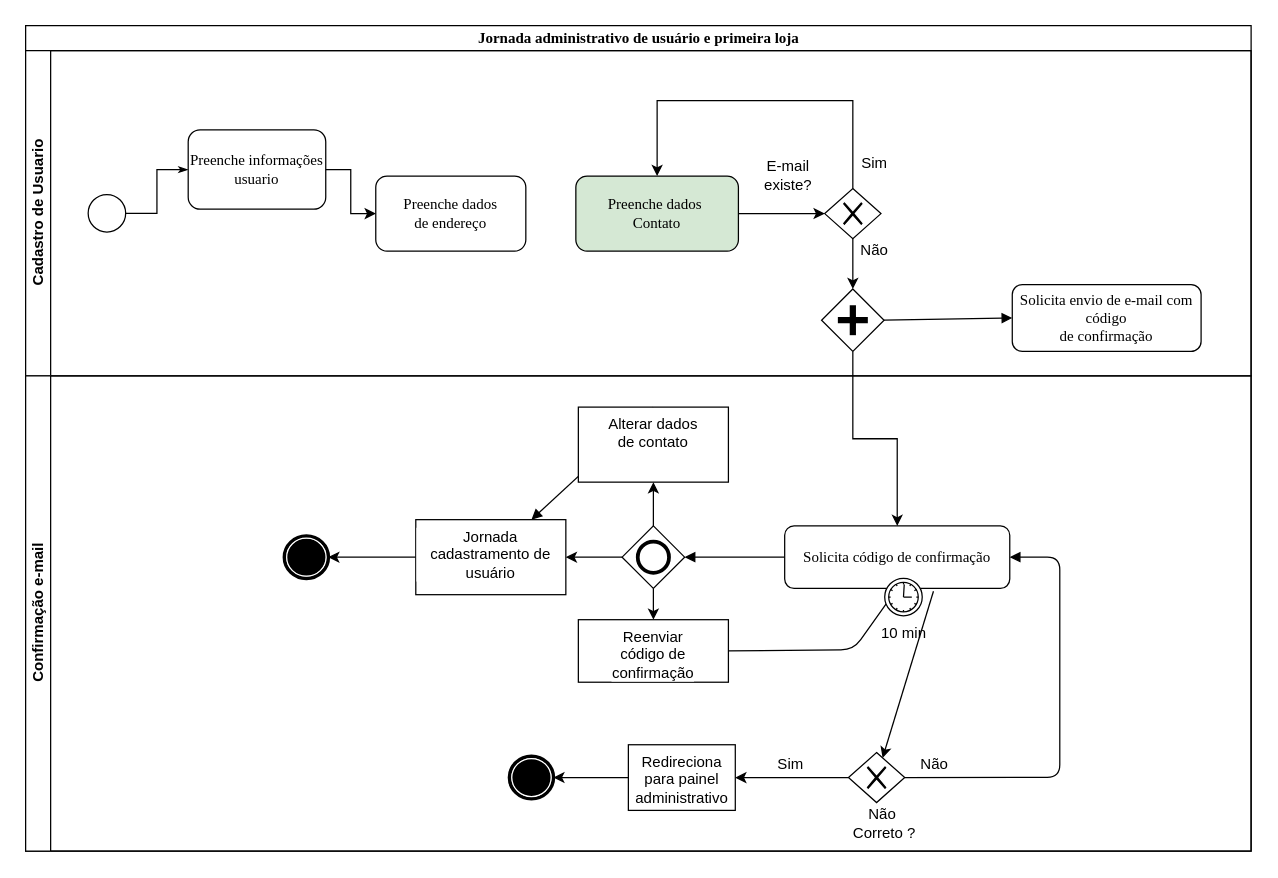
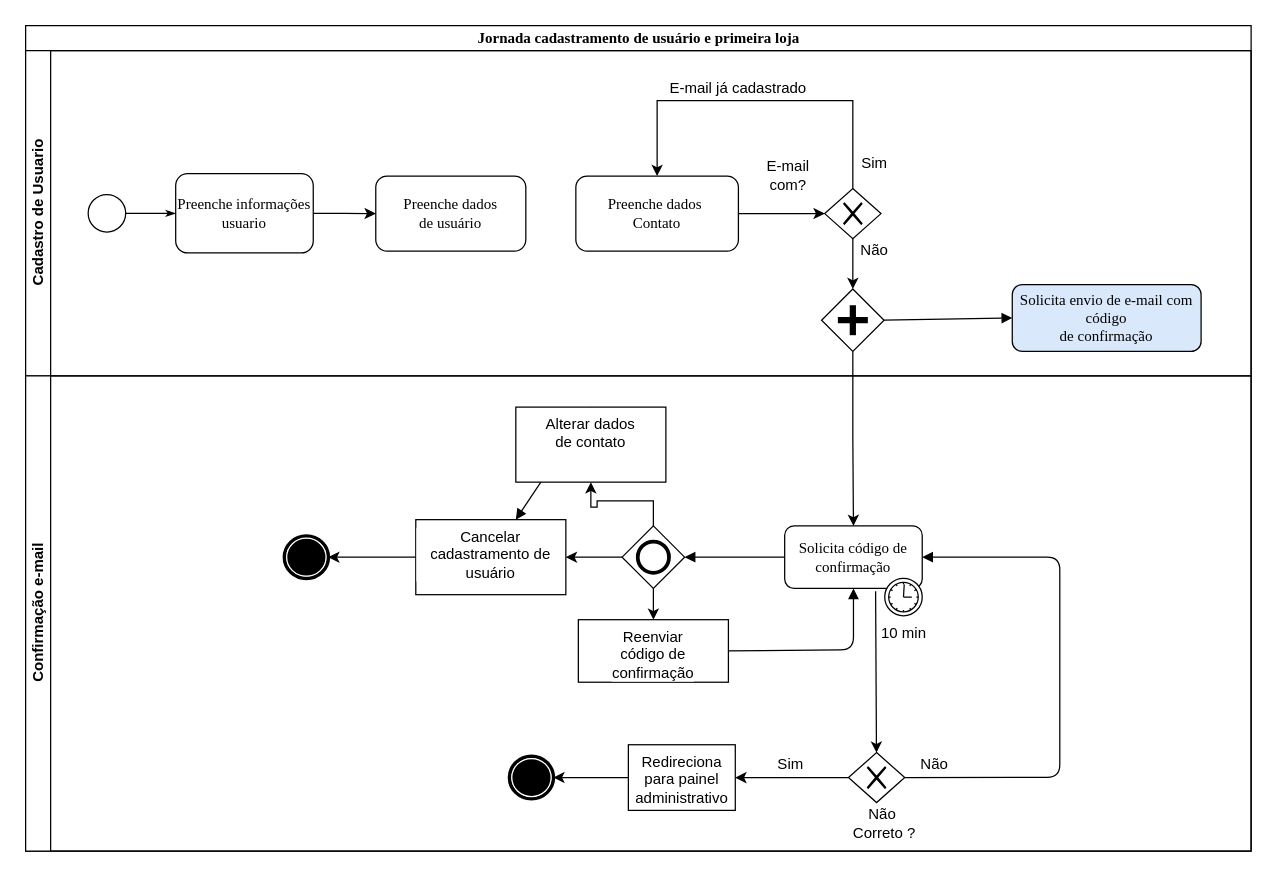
(639, 38) -> (639, 38)
none -> (738, 88)
(257, 169) -> (244, 213)
(788, 176) -> (788, 176)
(451, 213) -> (451, 213)
(657, 213) -> (657, 213)
(1106, 318) -> (1106, 318)
(653, 444) -> (591, 444)
(491, 555) -> (491, 555)
(897, 557) -> (853, 557)
